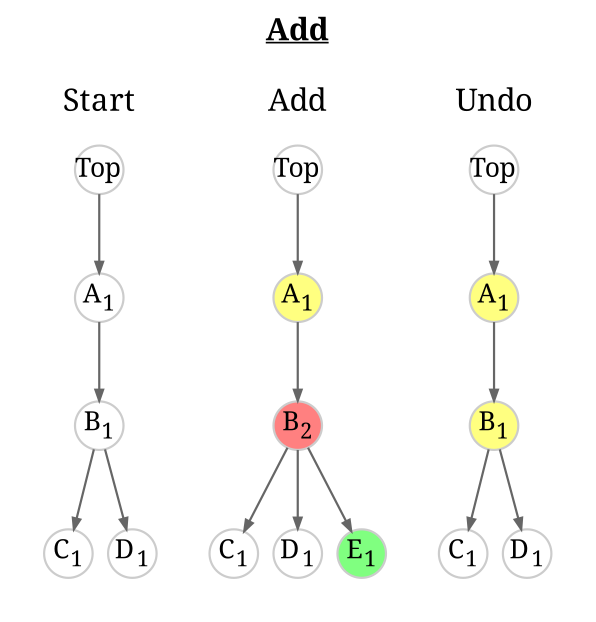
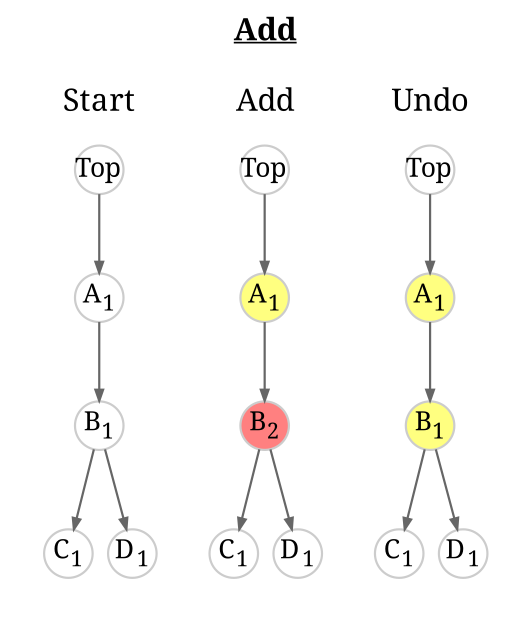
(362, 554) -> none
